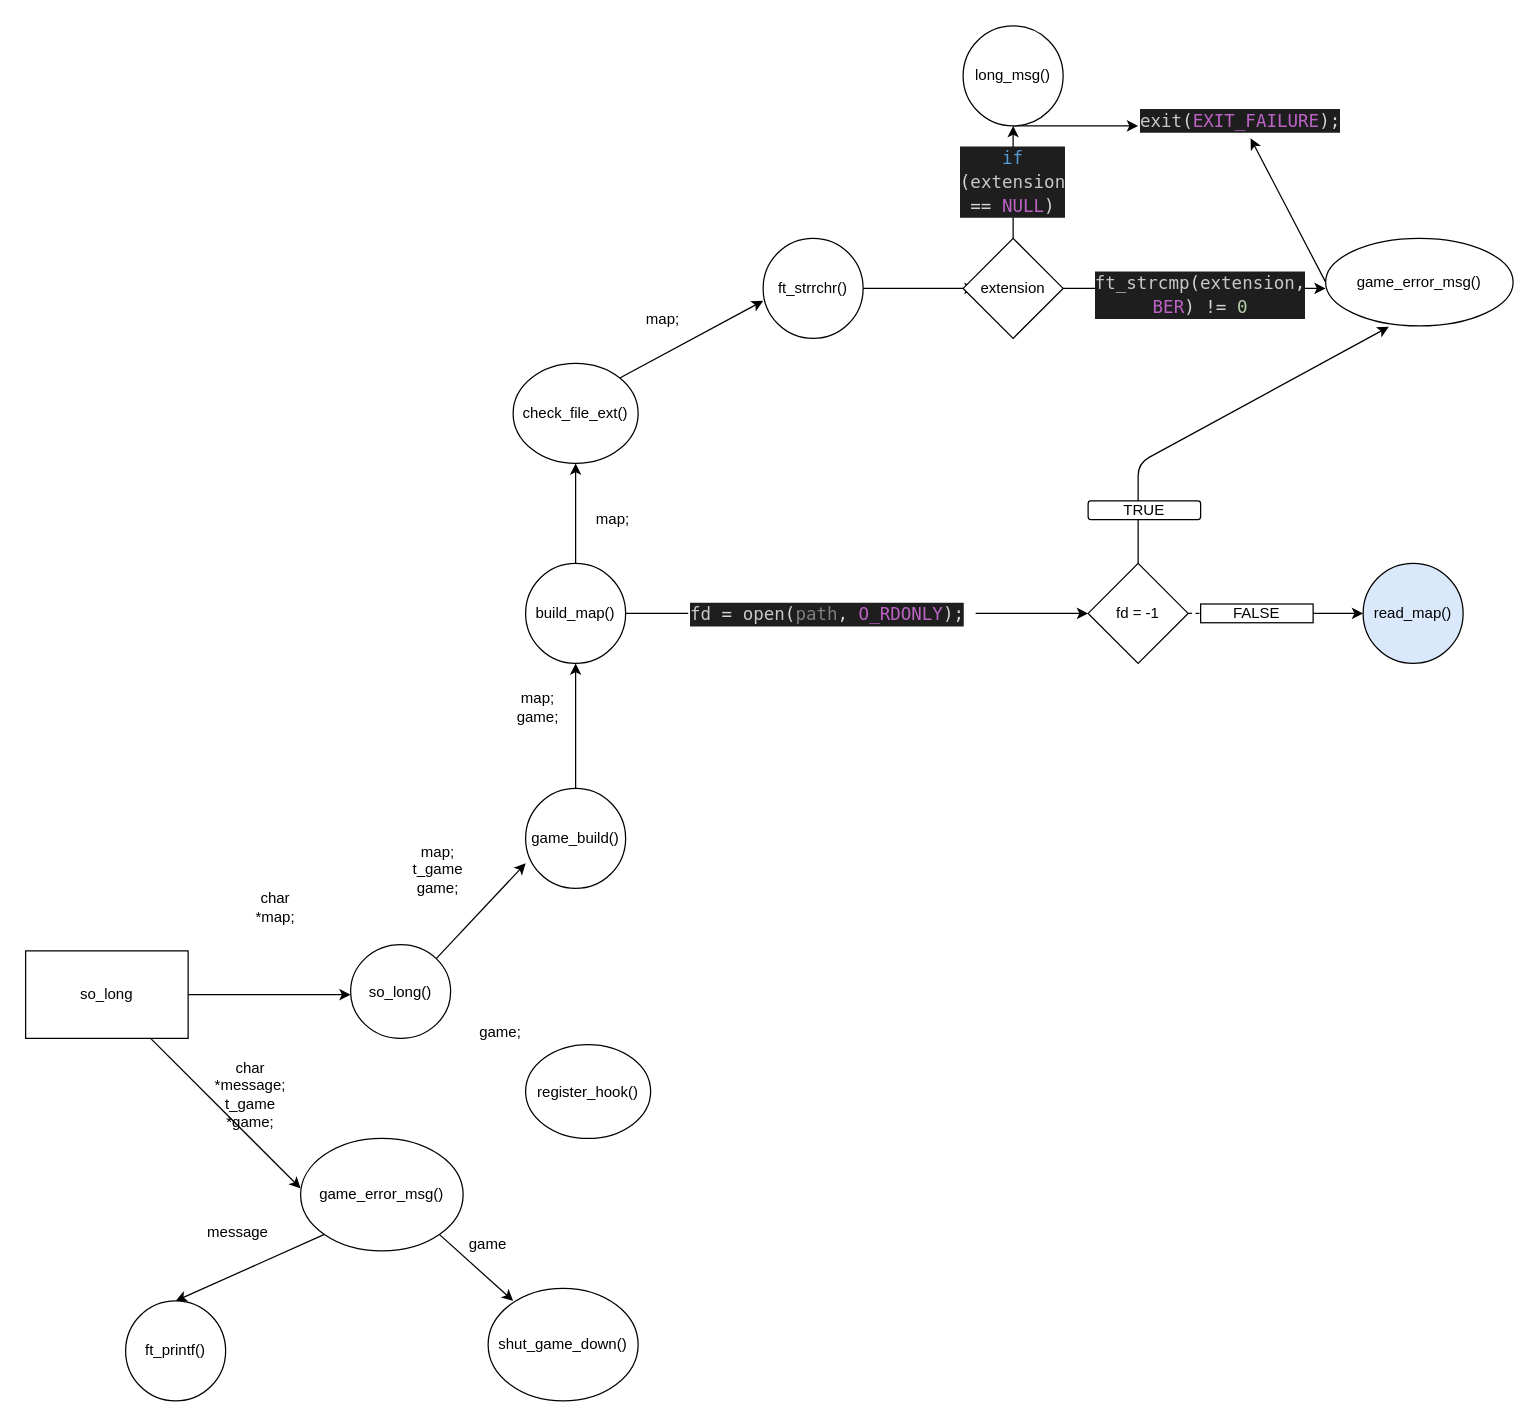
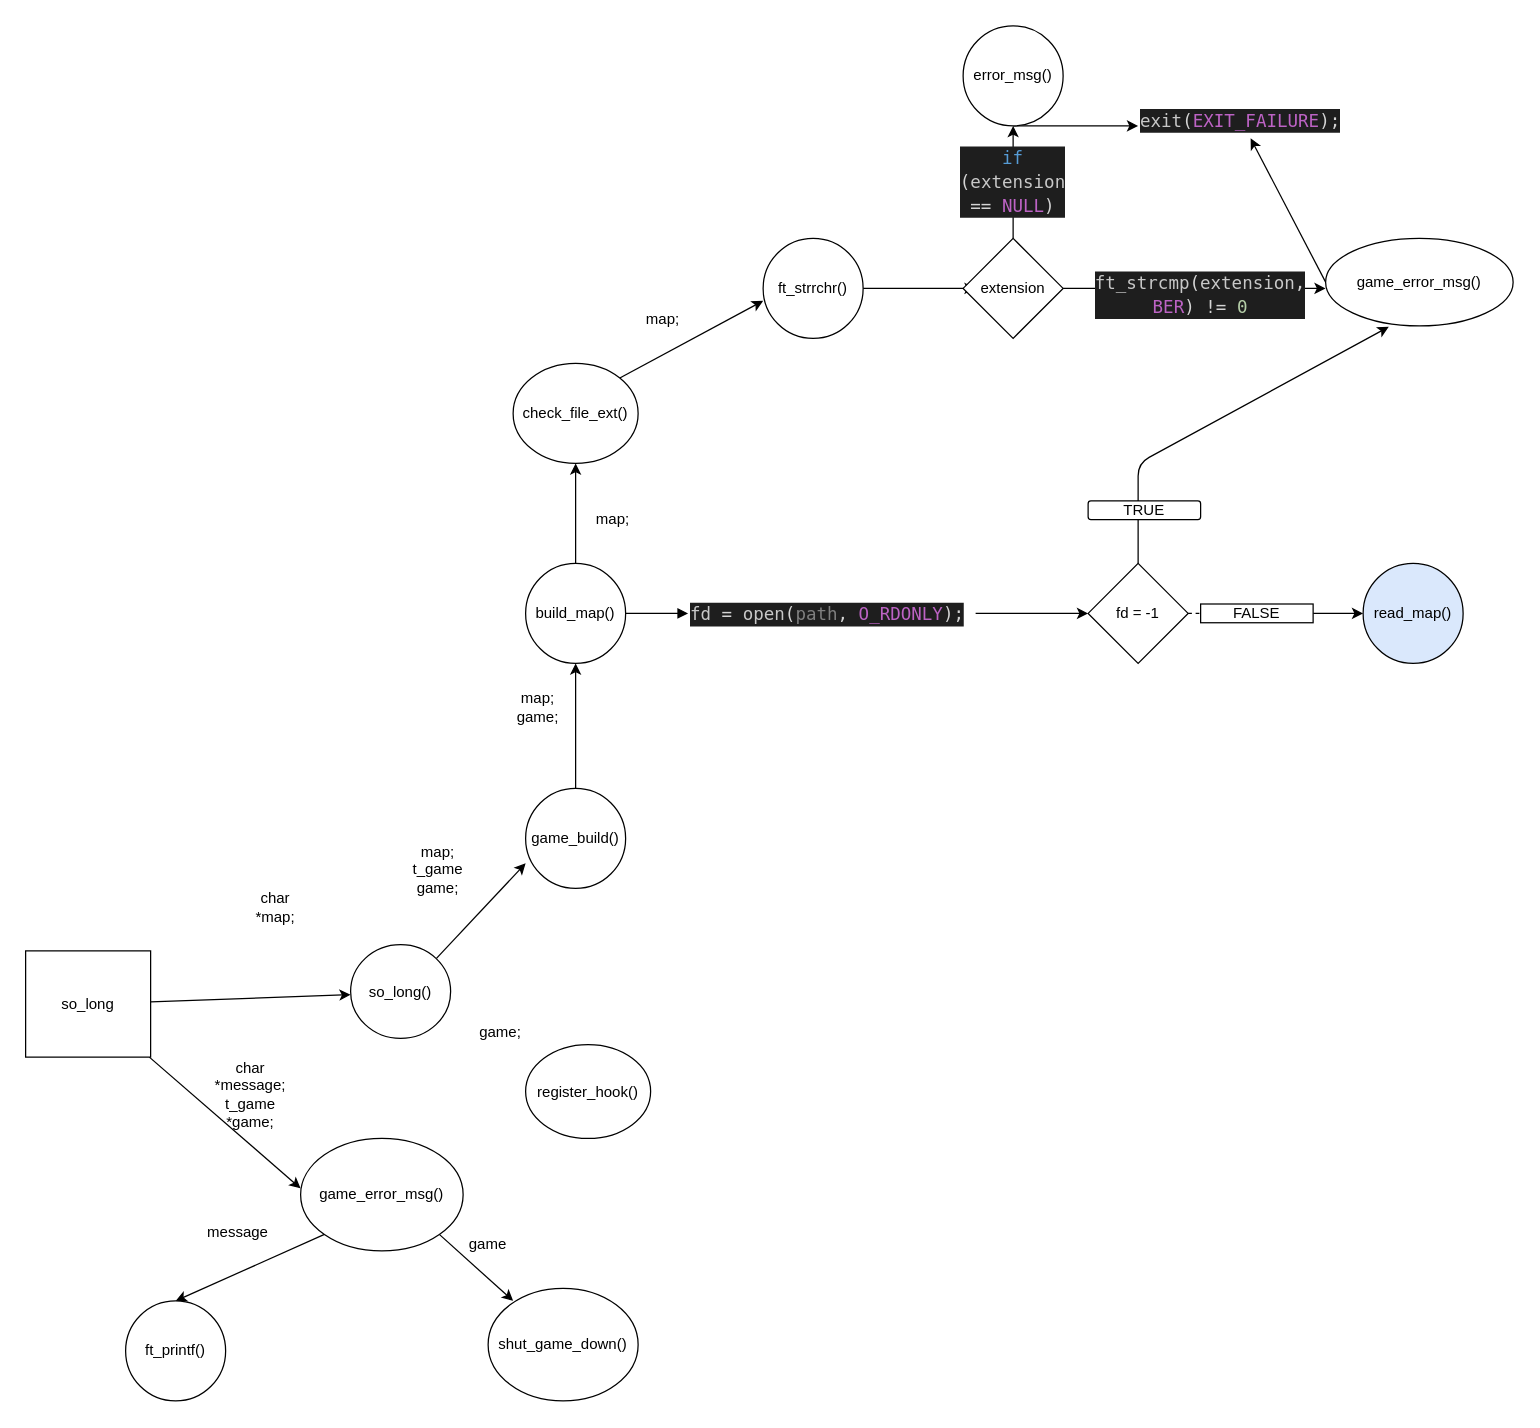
(1013, 76) -> (1013, 76)
(681, 613) -> (676, 613)
(107, 994) -> (88, 1004)
